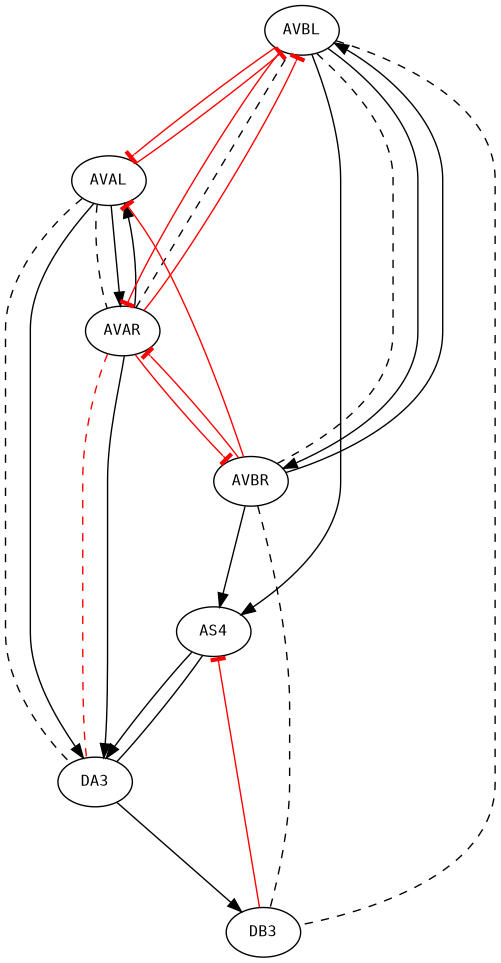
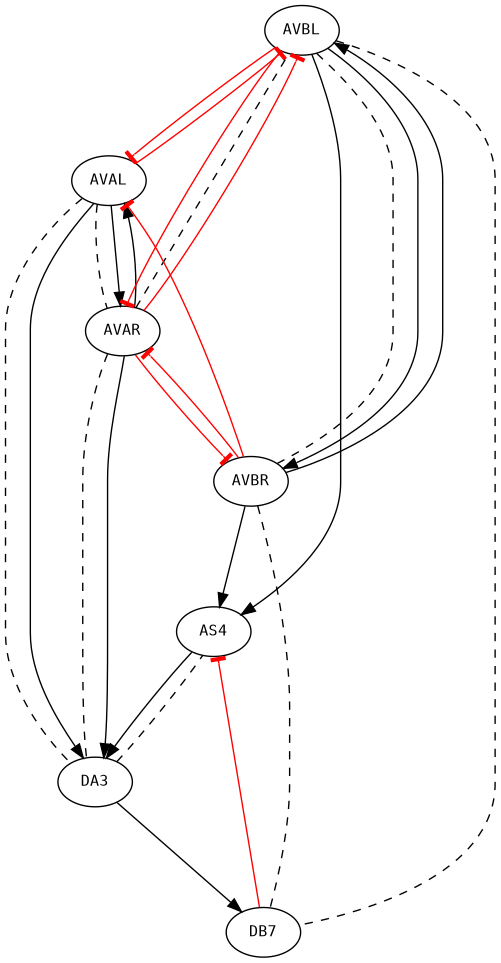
(83, 554) -> (83, 554)
(161, 710) -> (161, 710)
(263, 932) -> (263, 932)
